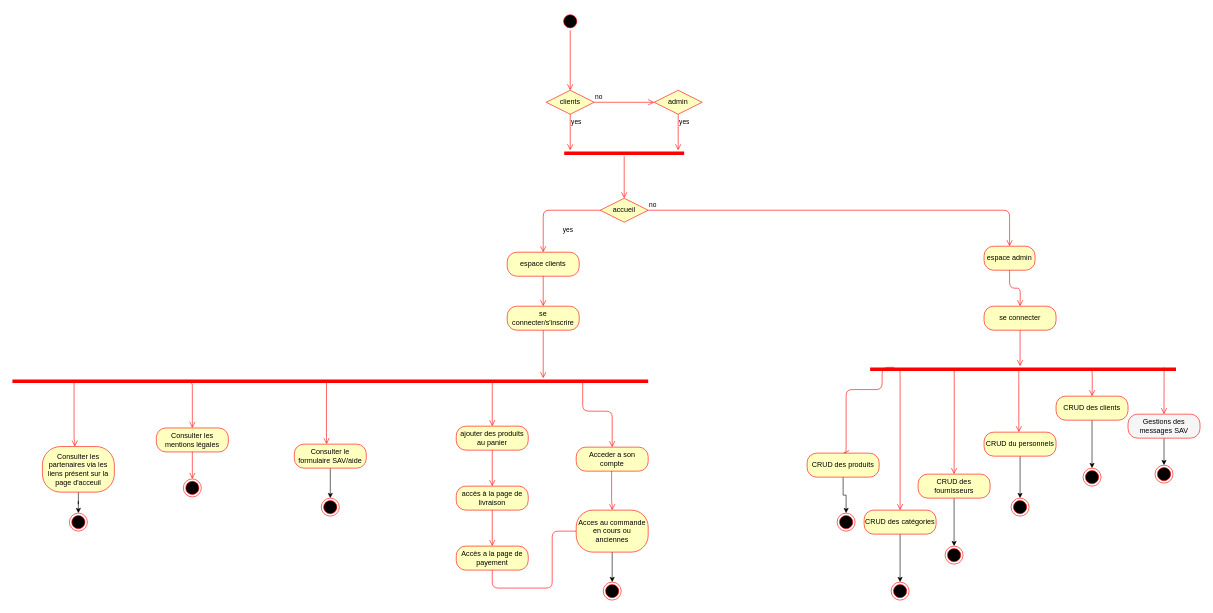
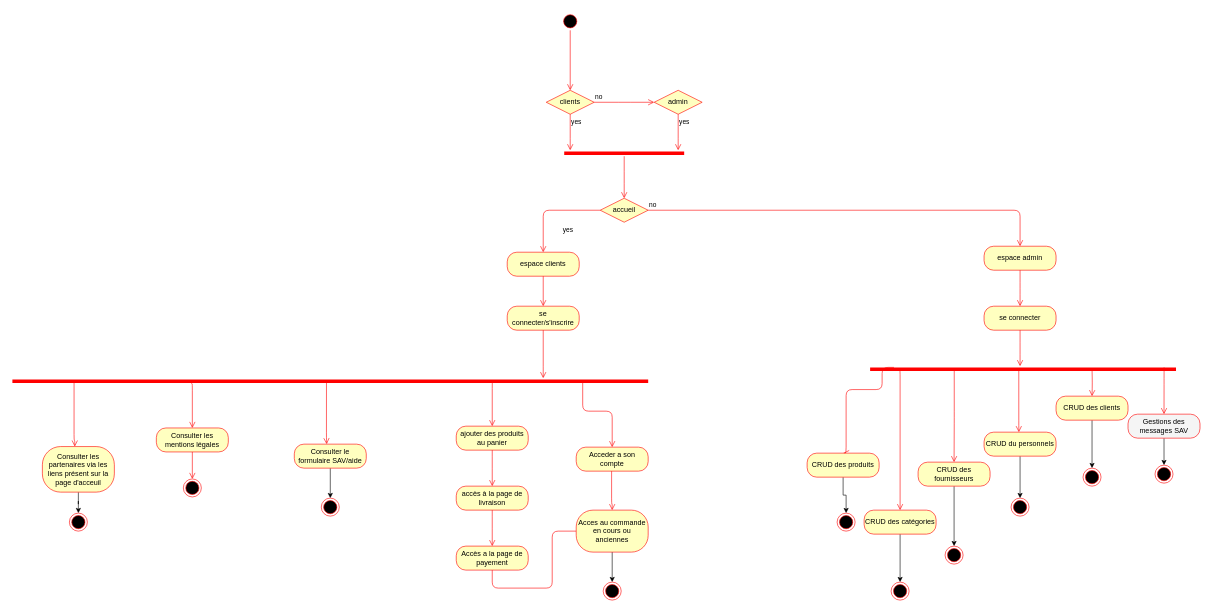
(1010, 258) -> (1020, 258)
(954, 486) -> (954, 474)
